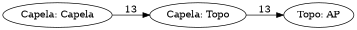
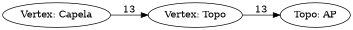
(57, 15) -> (57, 15)
(198, 15) -> (195, 15)
